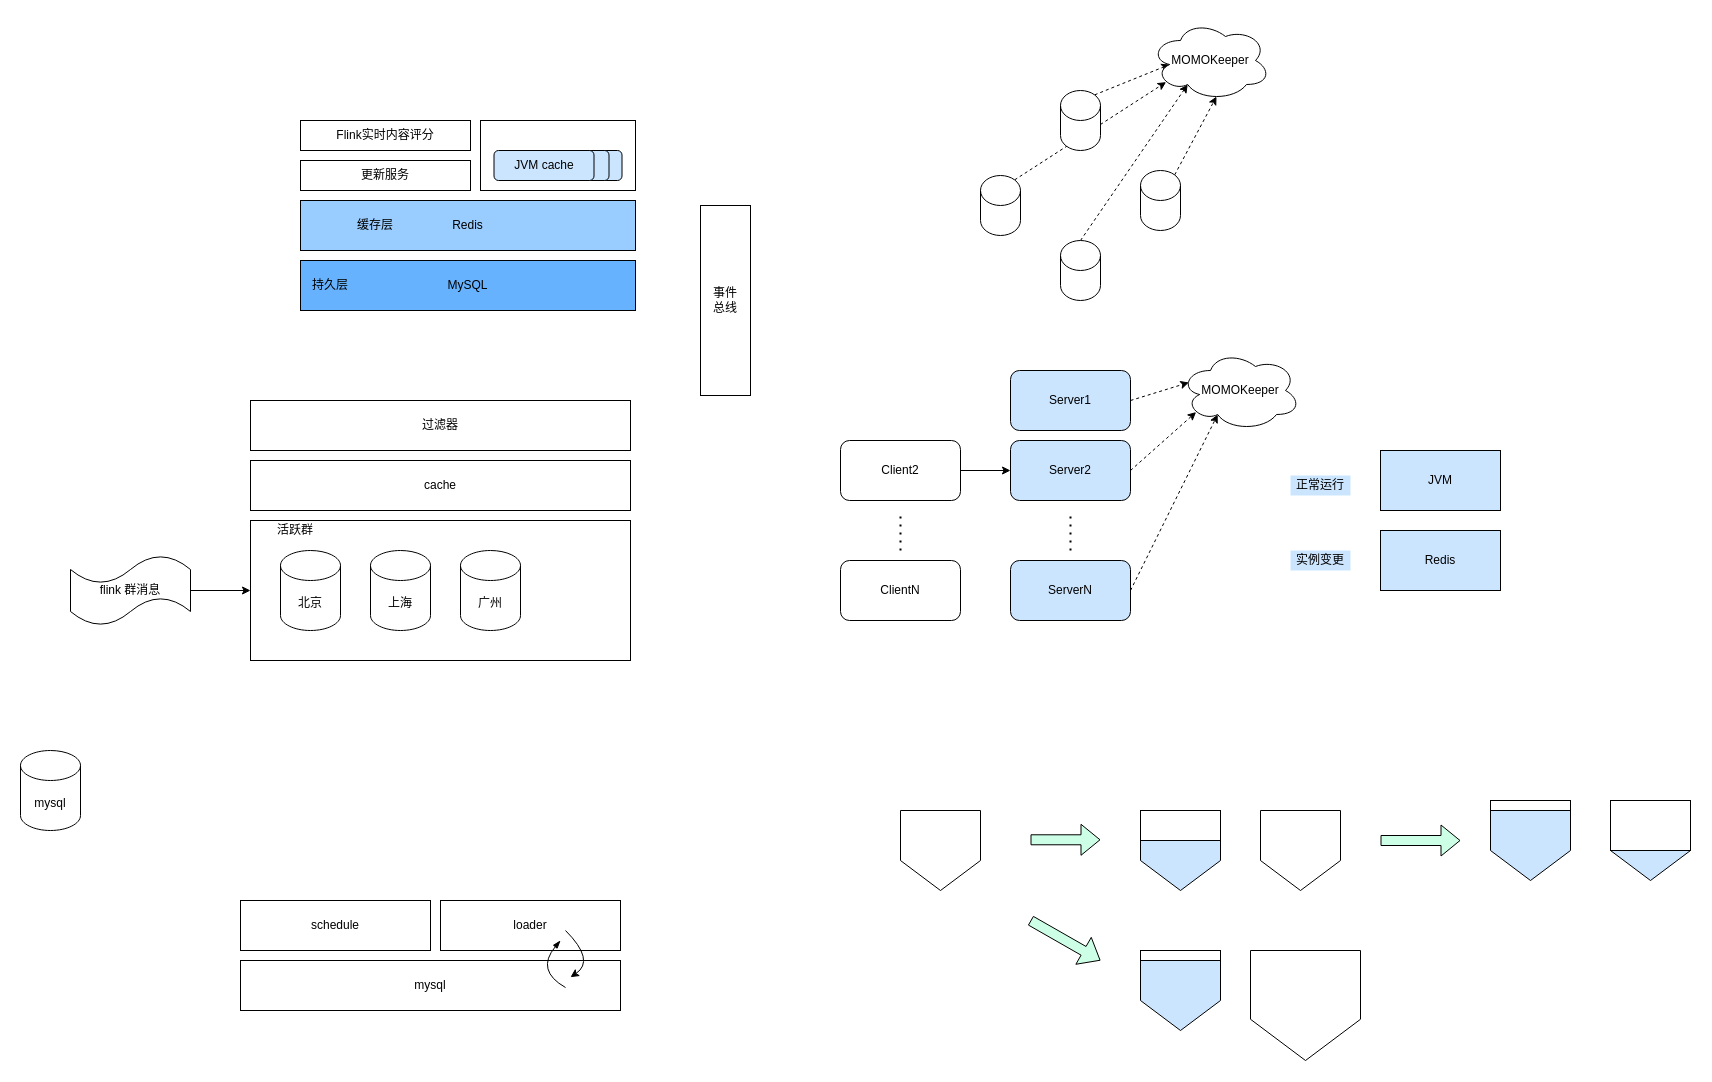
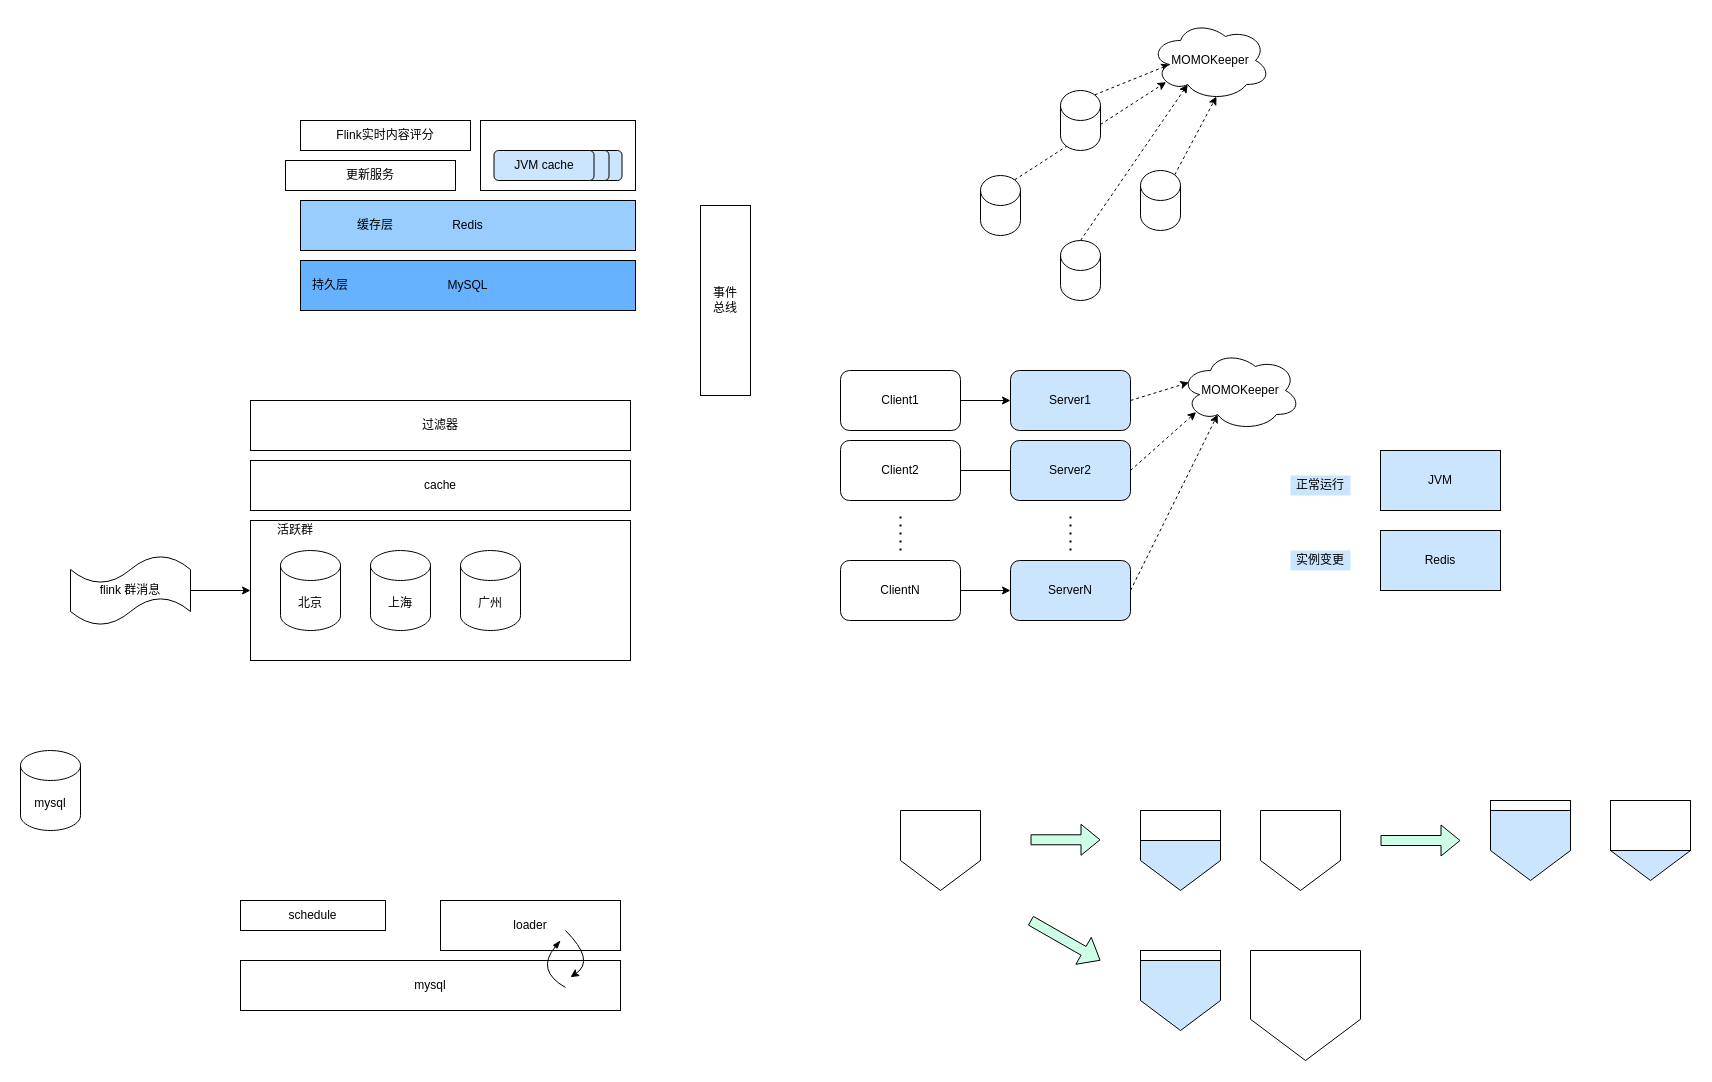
(386, 176) -> (371, 176)
none -> (901, 401)
none -> (982, 401)
(1002, 471) -> (1005, 471)
none -> (982, 591)
(336, 926) -> (313, 916)
